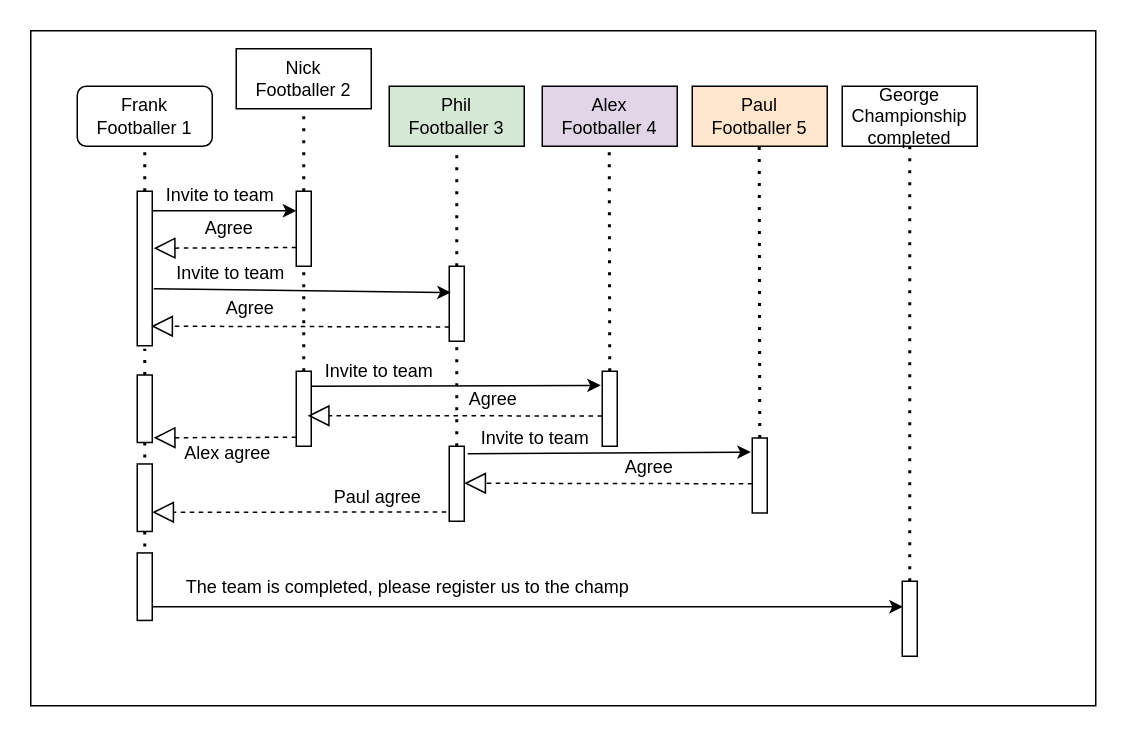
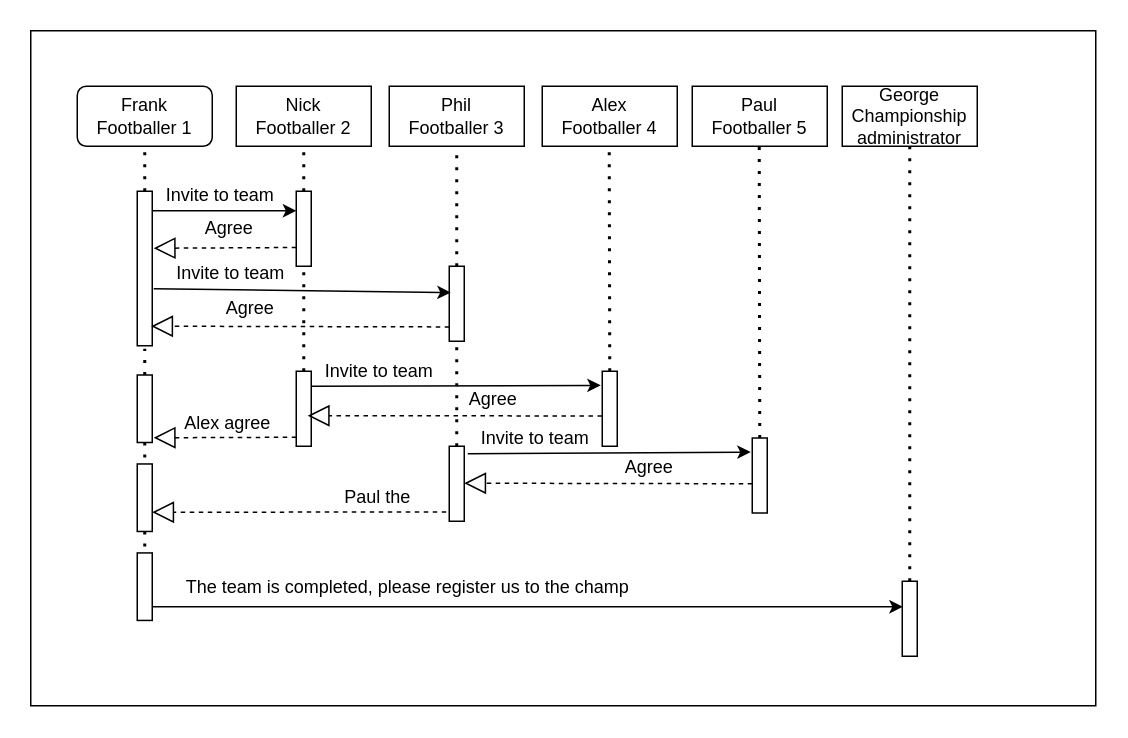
(304, 79) -> (304, 116)
(457, 116) -> (457, 116)
(610, 116) -> (610, 116)
(760, 116) -> (760, 116)
(910, 116) -> (910, 116)
(227, 453) -> (227, 423)
(378, 497) -> (378, 497)
